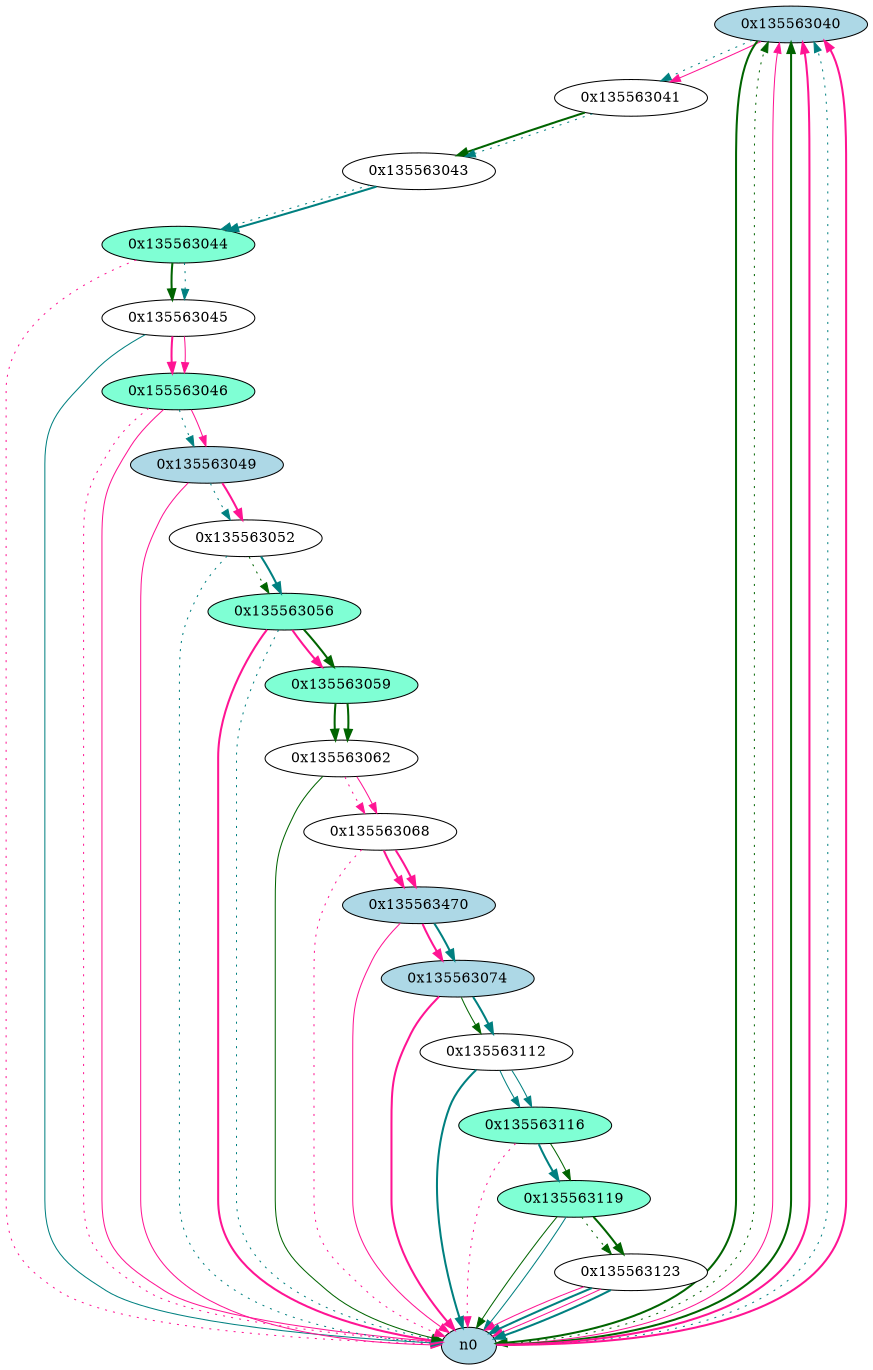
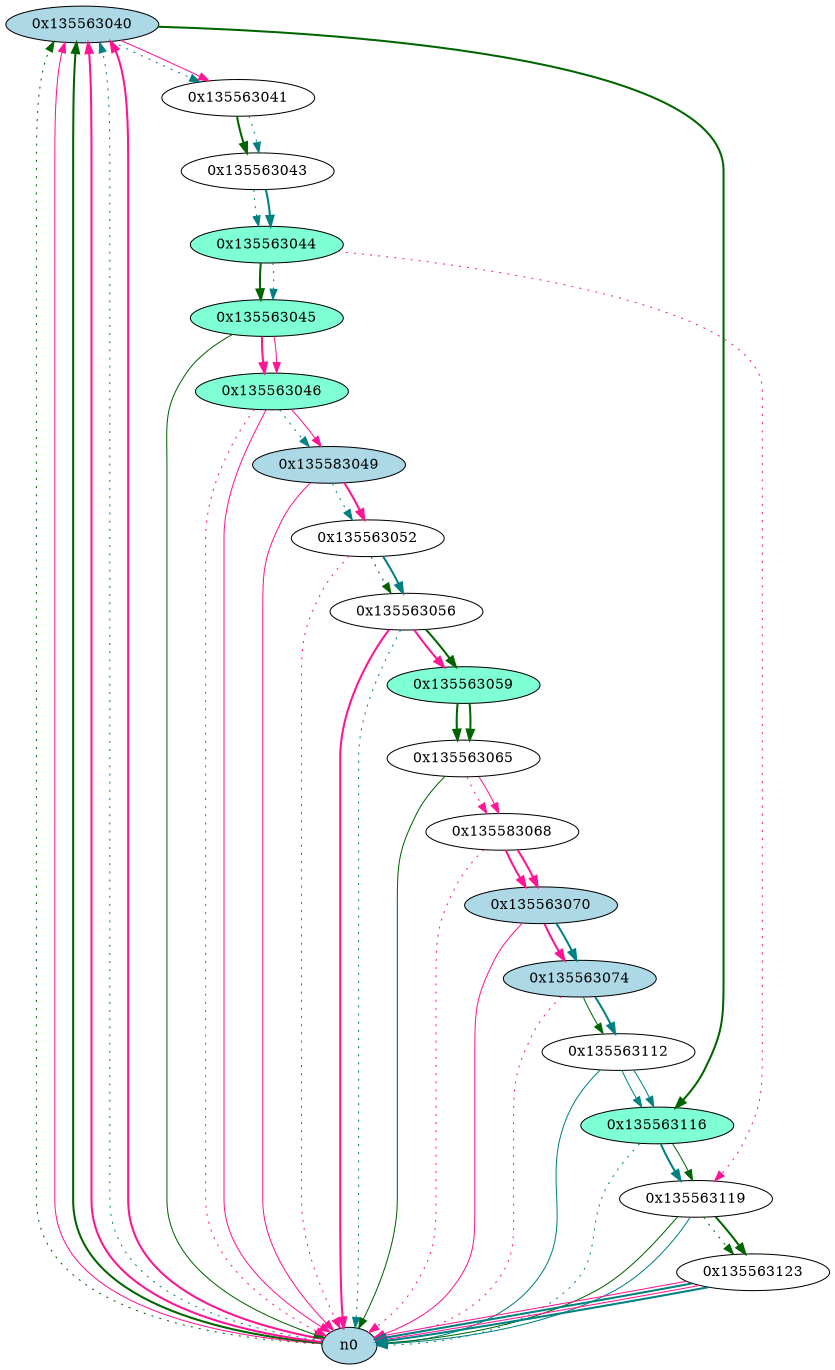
(178, 318) -> (267, 318)
(178, 391) -> (272, 391)
(207, 465) -> (329, 465)
(284, 612) -> (406, 612)
(342, 758) -> (464, 758)
(736, 766) -> (724, 298)
(380, 832) -> (502, 832)
(419, 905) -> (541, 905)
(6, 943) -> (762, 555)
(45, 970) -> (167, 860)
(179, 1029) -> (301, 934)
(391, 1160) -> (514, 1198)
(437, 1190) -> (551, 1254)
(574, 1199) -> (696, 1199)
(475, 1225) -> (557, 1297)
